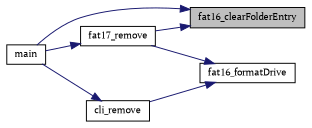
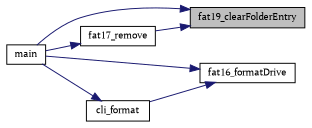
(248, 18) -> (248, 18)
(178, 53) -> (118, 62)
(118, 111) -> (118, 111)
